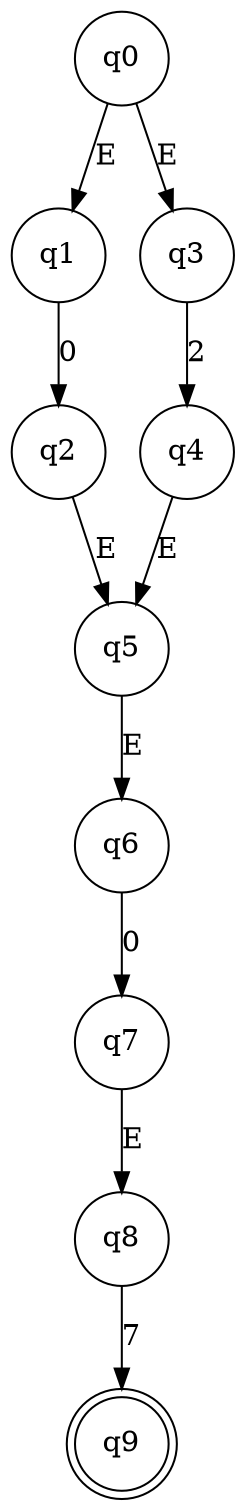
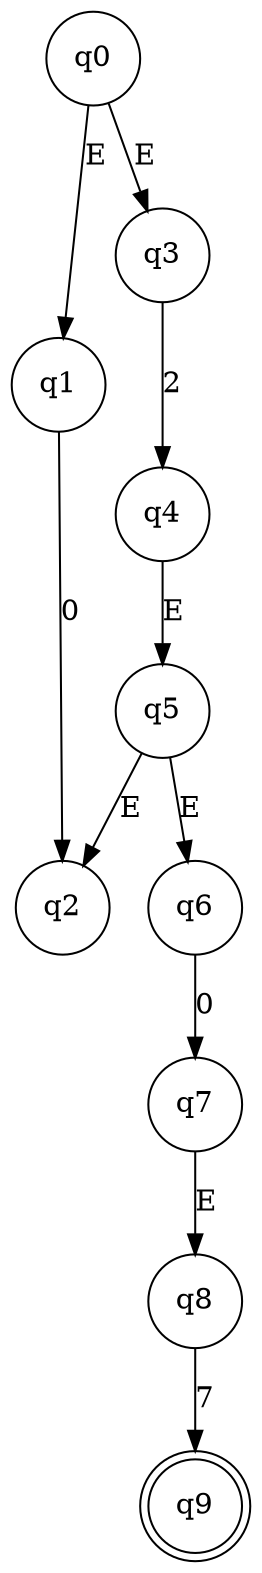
(87, 541) -> (117, 800)
